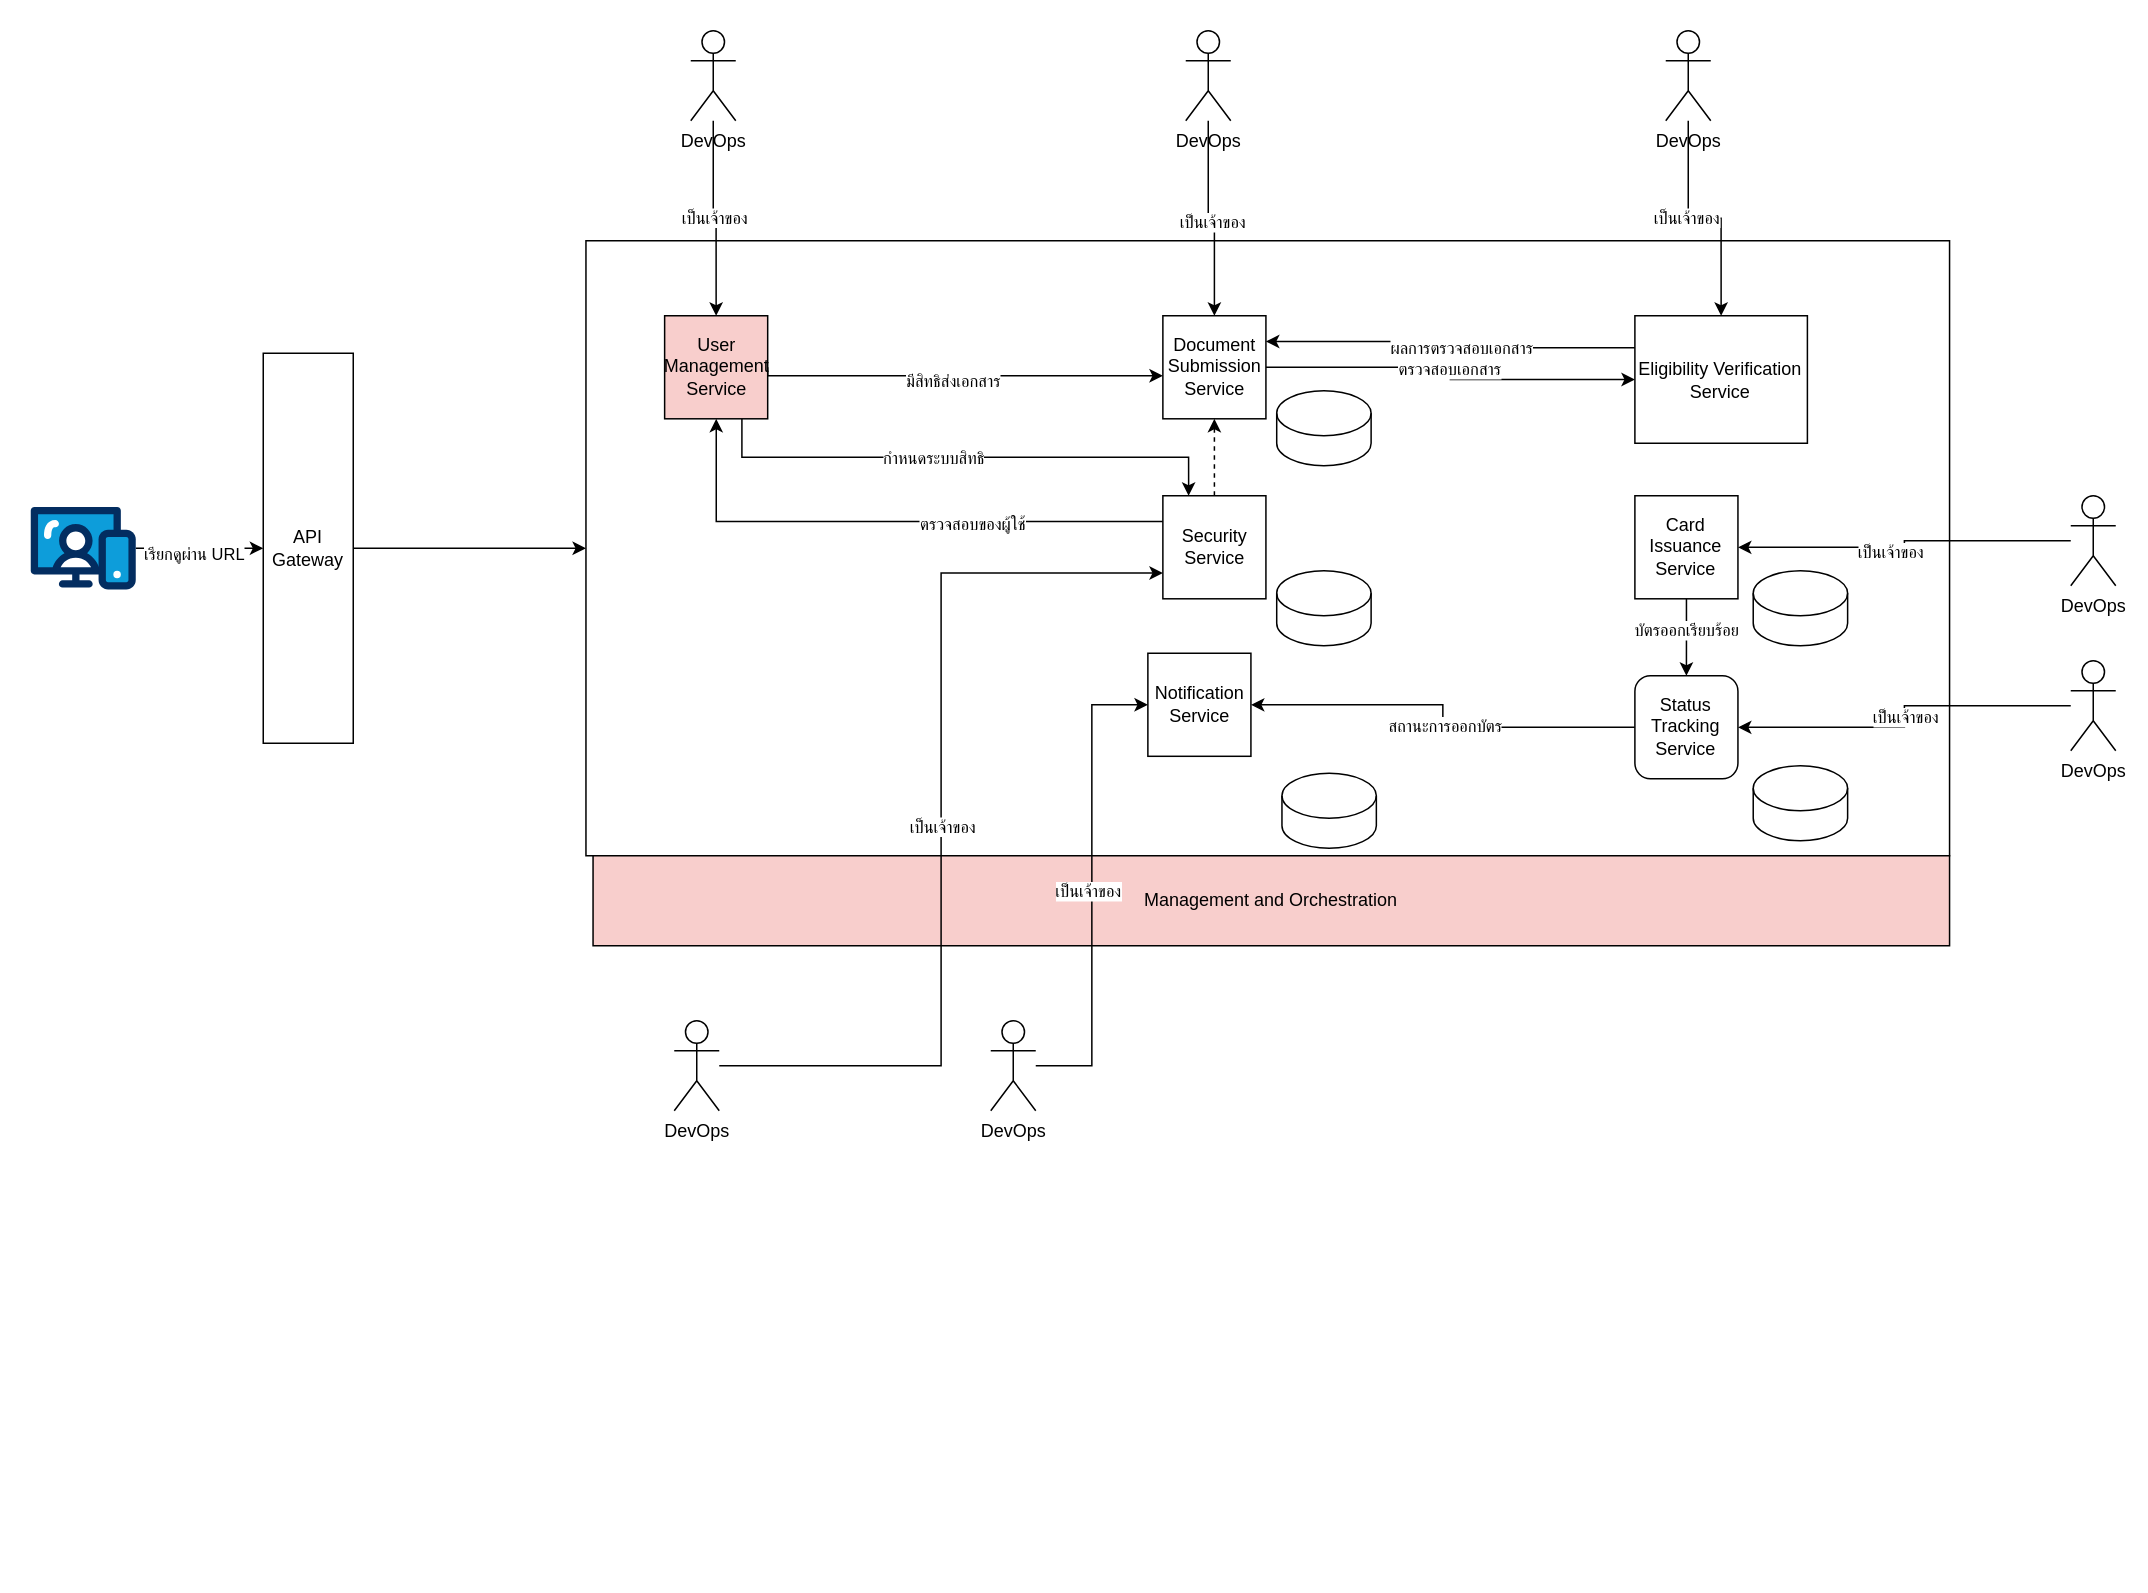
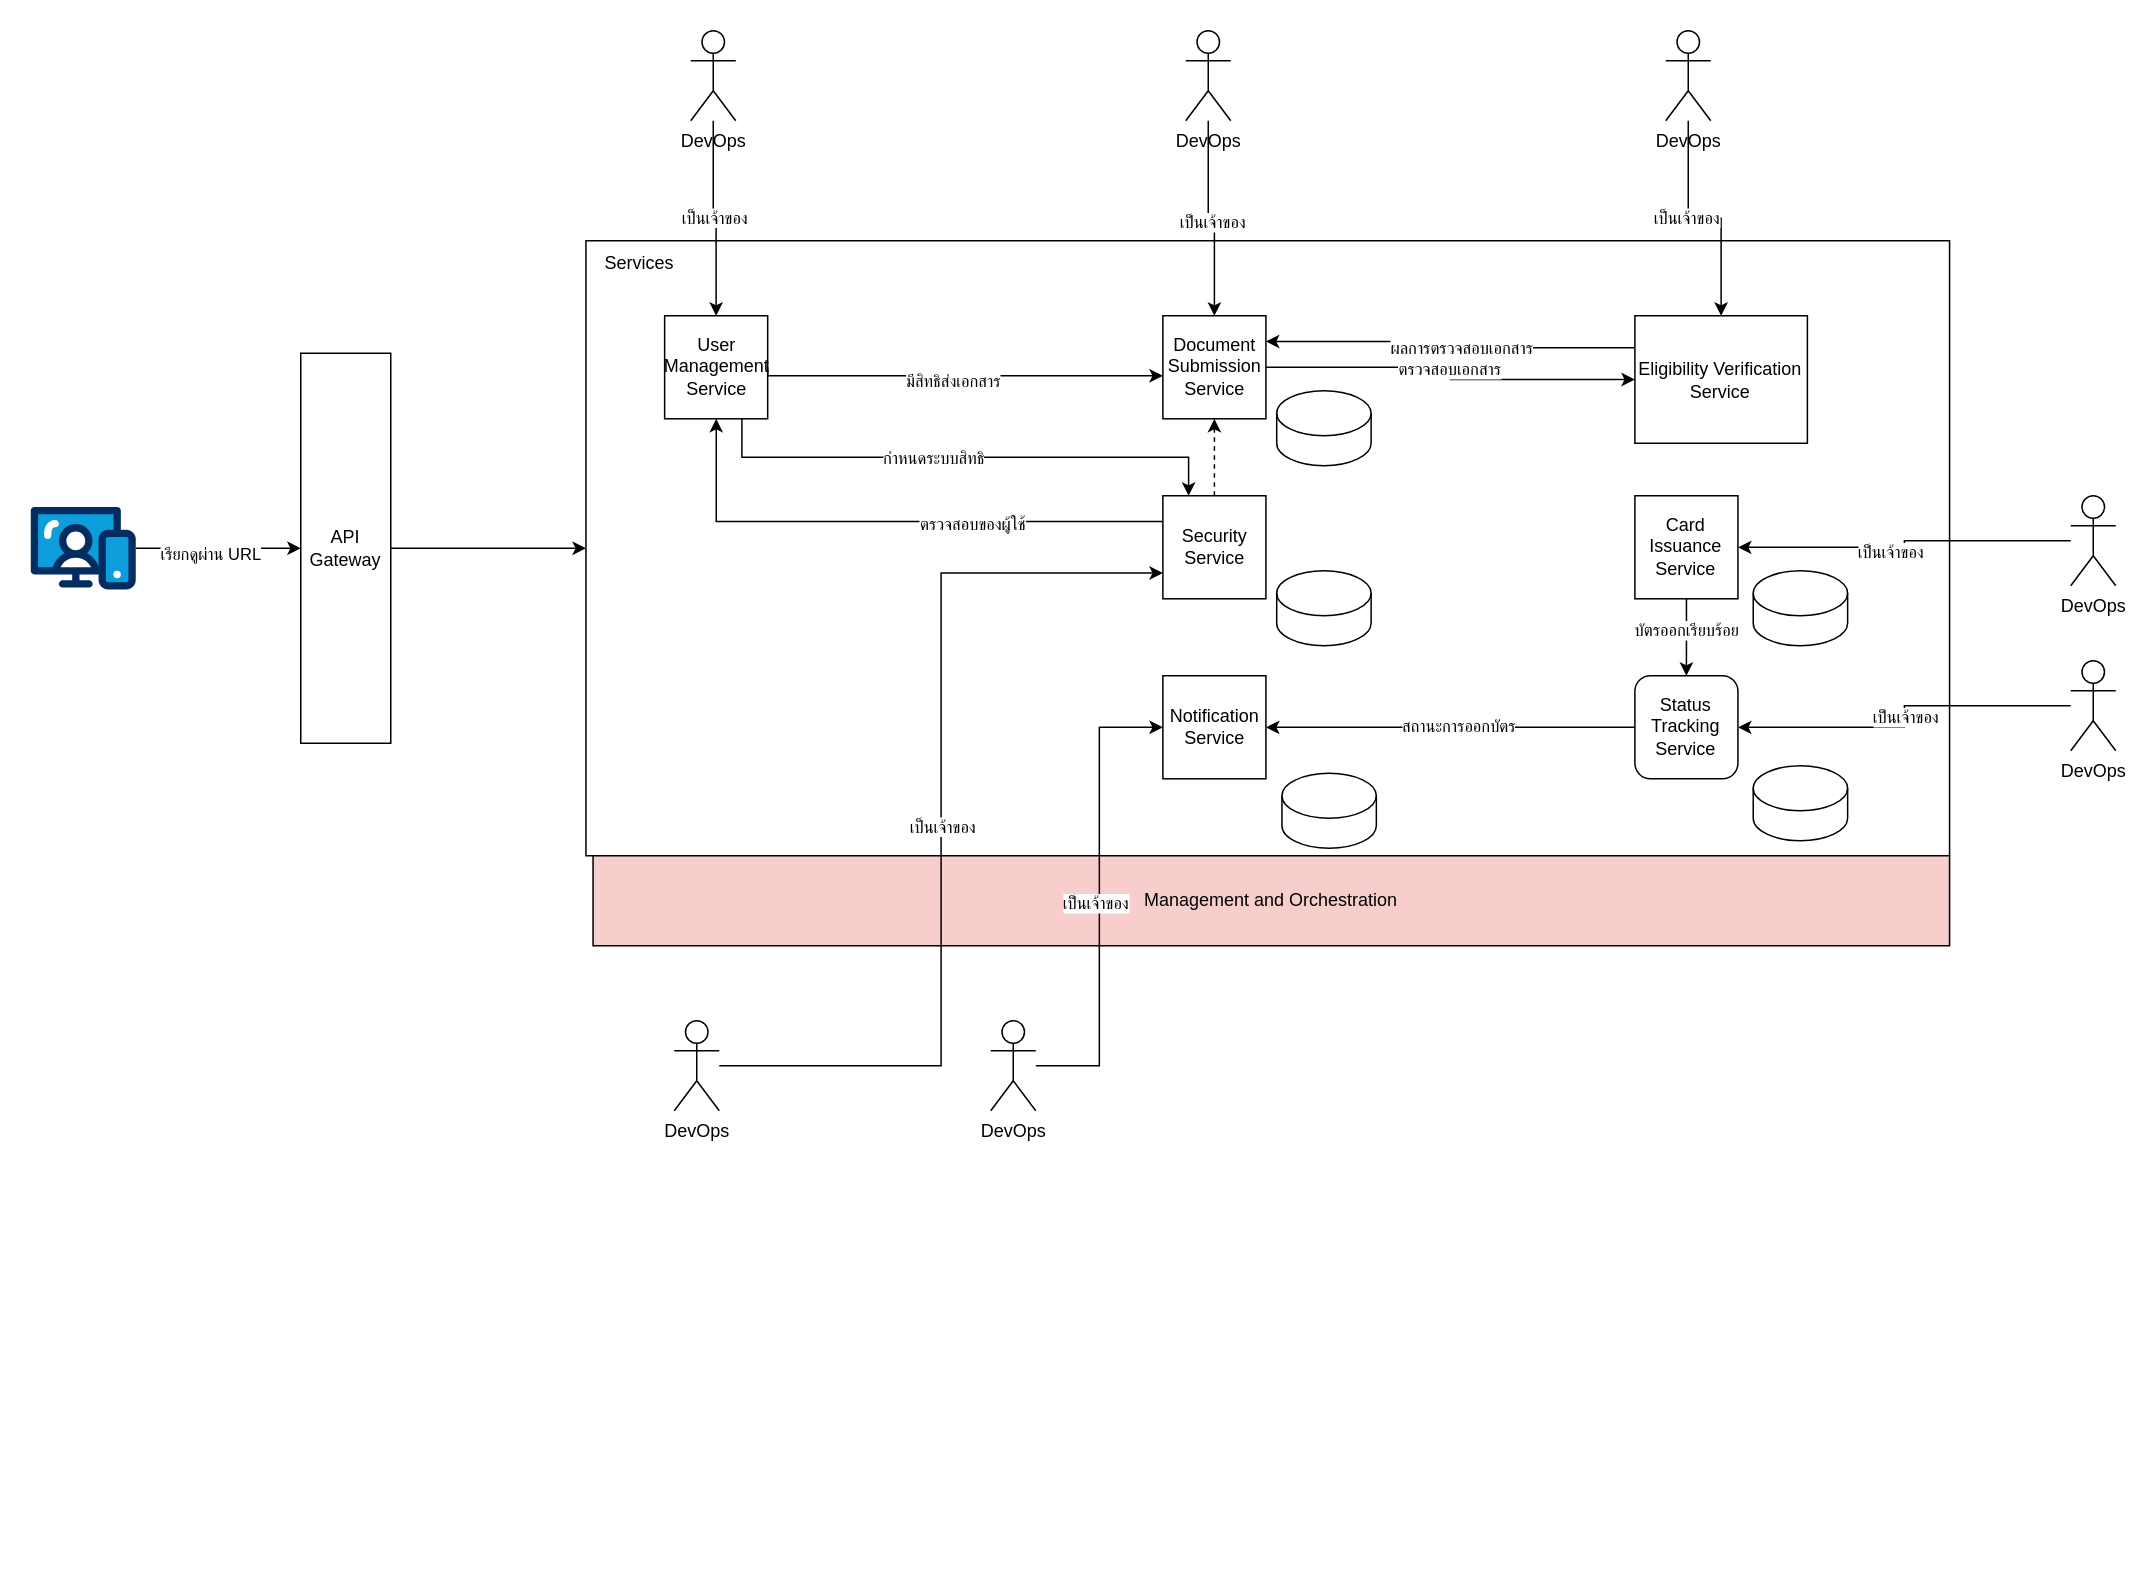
none -> (640, 263)
(716, 367) -> (716, 367)
(308, 548) -> (346, 548)
(1199, 705) -> (1214, 727)
